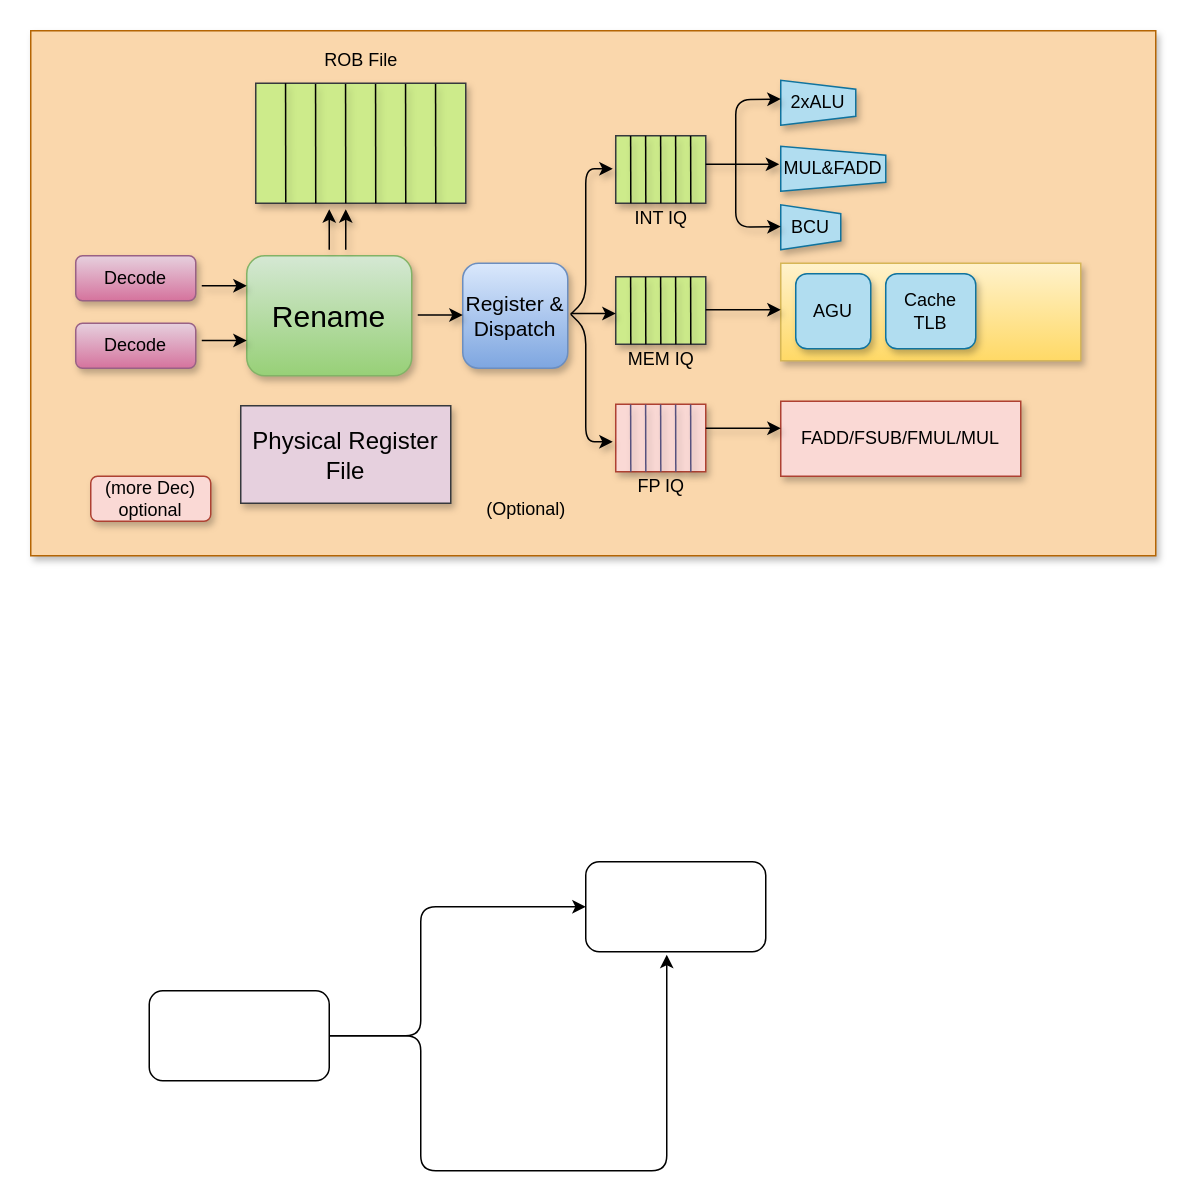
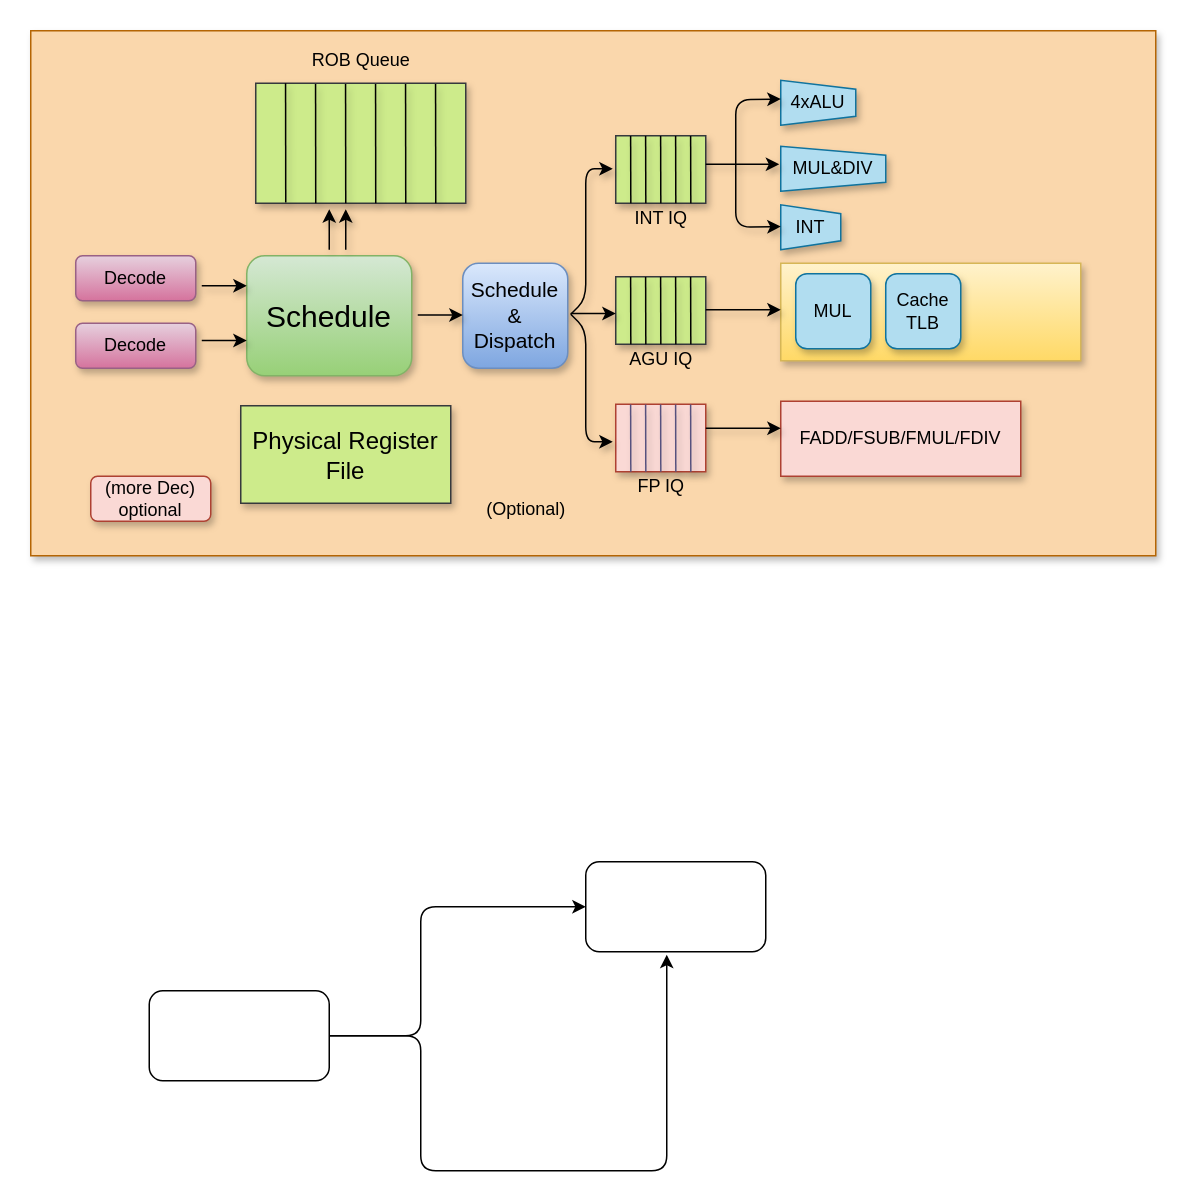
(362, 61) -> (362, 61)
(818, 103) -> (818, 103)
(833, 169) -> (833, 169)
(811, 227) -> (811, 227)
(833, 311) -> (833, 311)
(931, 311) -> (923, 311)
(329, 316) -> (329, 316)
(515, 316) -> (515, 316)
(662, 359) -> (662, 359)
(901, 439) -> (901, 439)
(346, 455) -> (346, 455)
